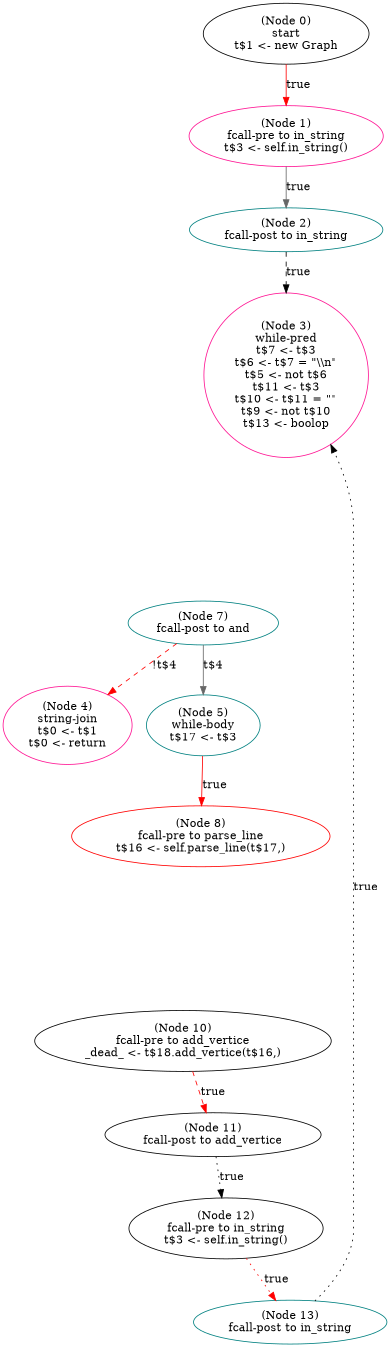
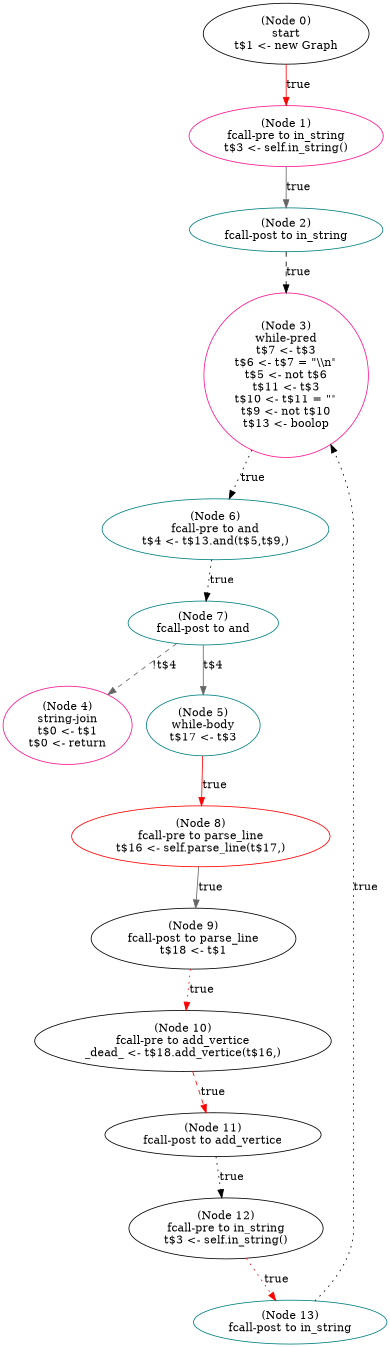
none -> (215, 529)
(146, 667) -> (146, 667)
none -> (194, 939)
